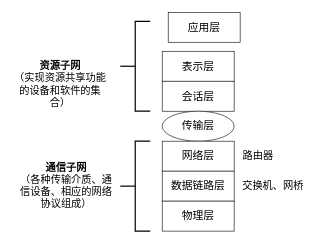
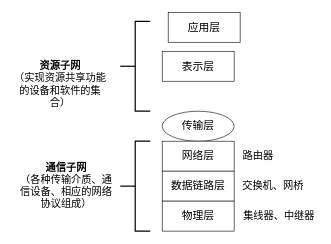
(198, 96) -> none
none -> (279, 216)
